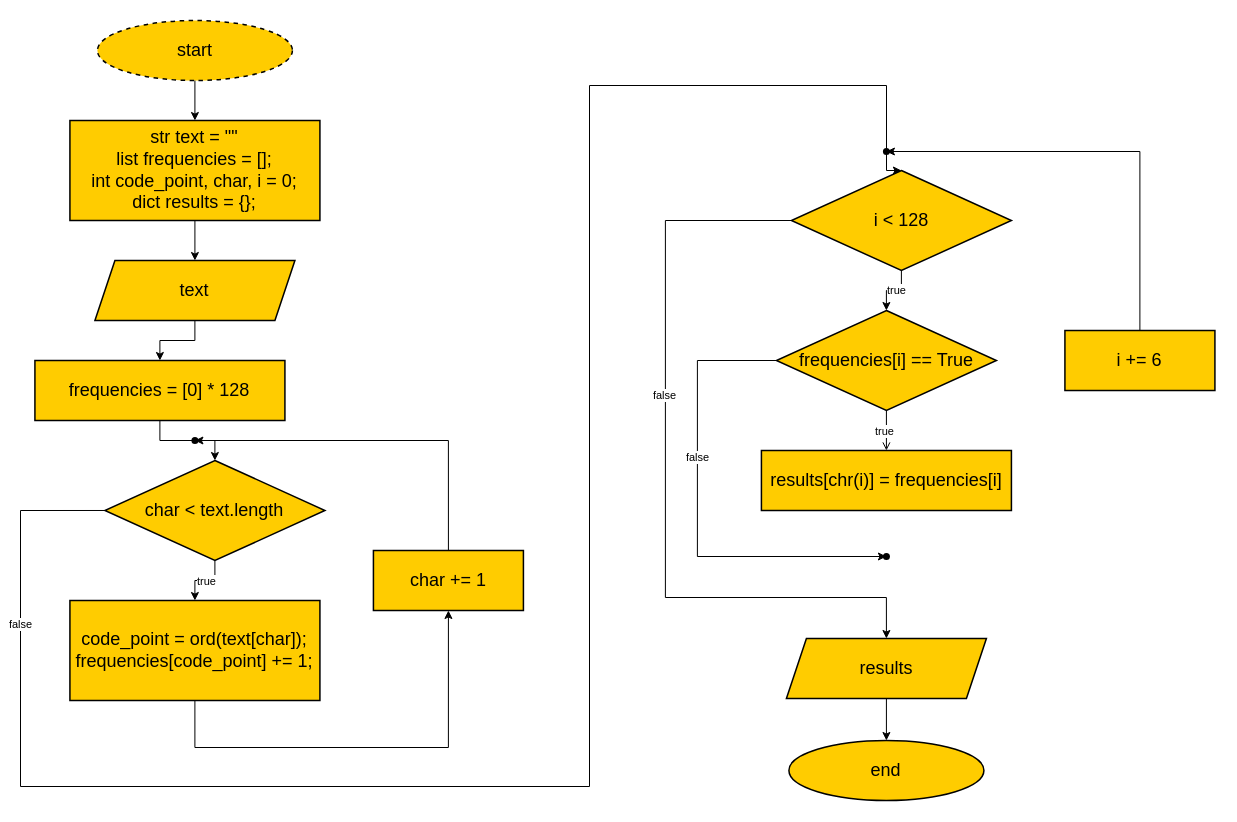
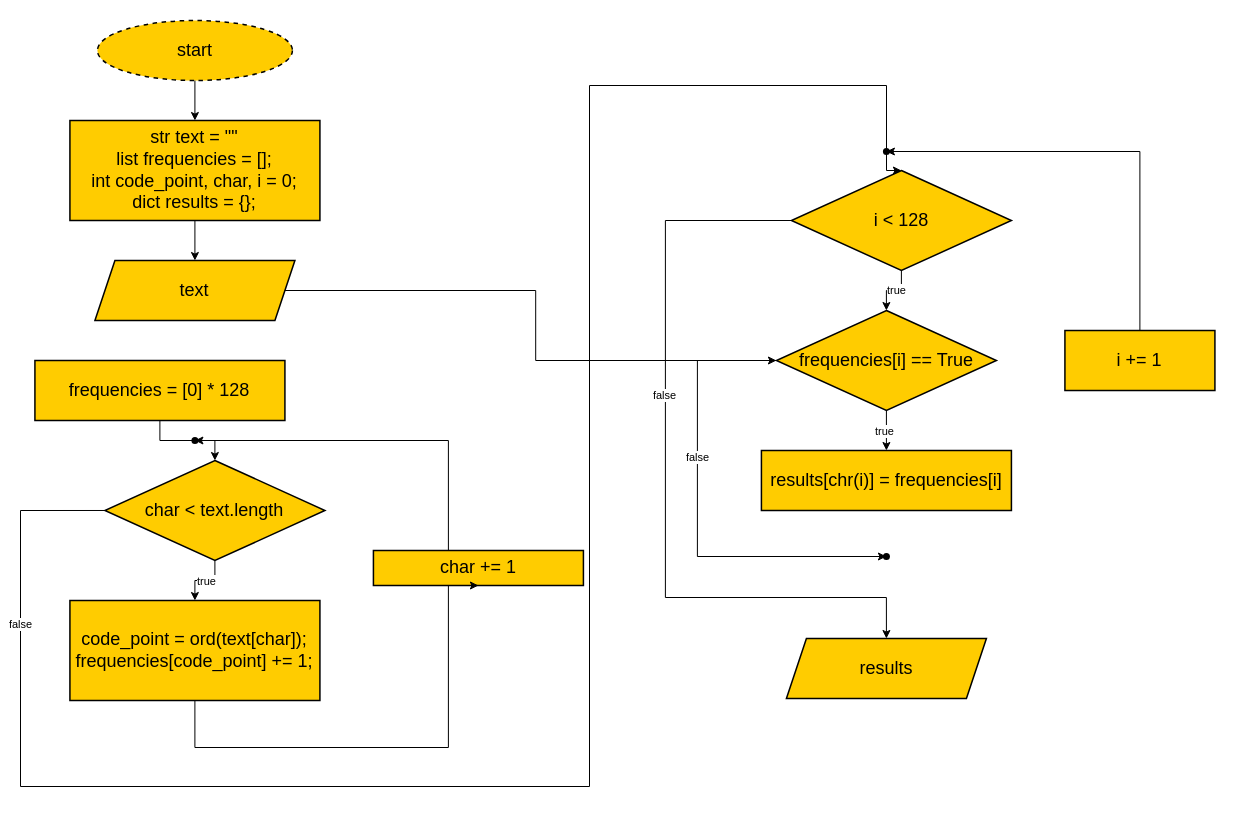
(181, 341) -> (525, 291)
(1140, 361) -> (1140, 361)
(886, 444) -> (886, 442)
(448, 580) -> (478, 568)
(886, 716) -> none
(886, 771) -> none
